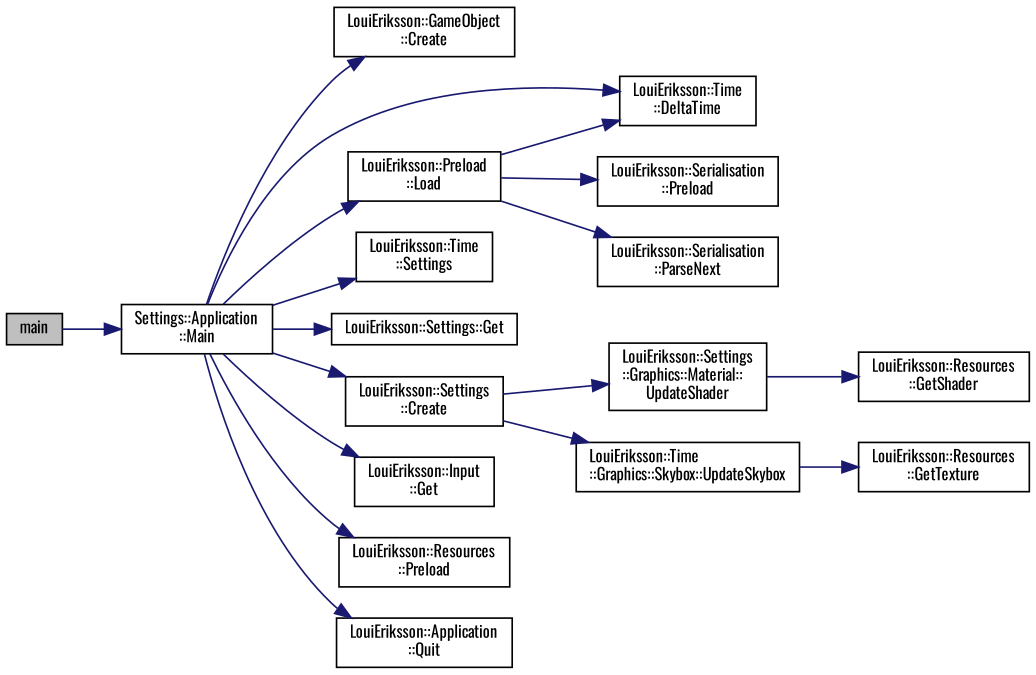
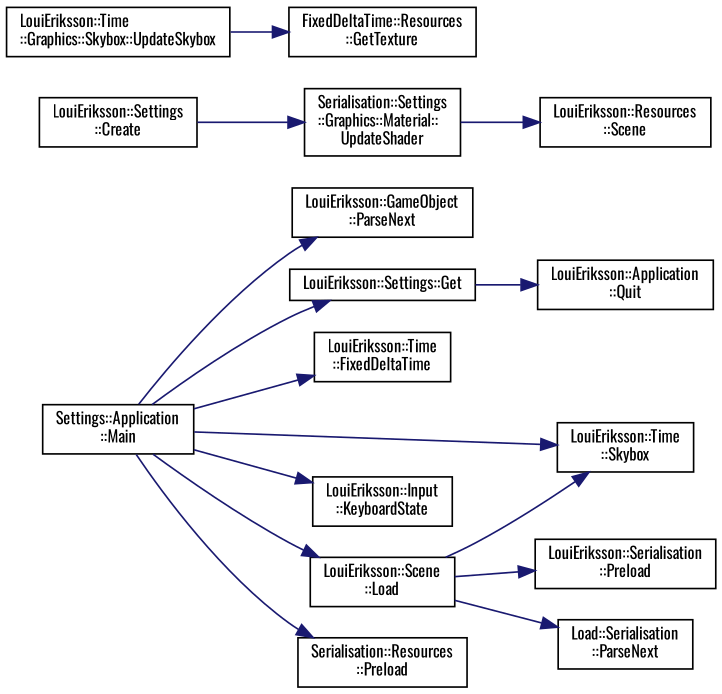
(424, 32) -> (383, 213)
(688, 101) -> (625, 447)
(424, 176) -> (383, 582)
(424, 257) -> (383, 357)
(688, 262) -> (625, 644)
(34, 329) -> none
(301, 362) -> none
(688, 377) -> (383, 122)
(944, 377) -> (625, 122)
(538, 430) -> none
(944, 467) -> (383, 32)
(424, 482) -> (383, 502)
(254, 490) -> (498, 285)
(424, 562) -> (383, 662)
